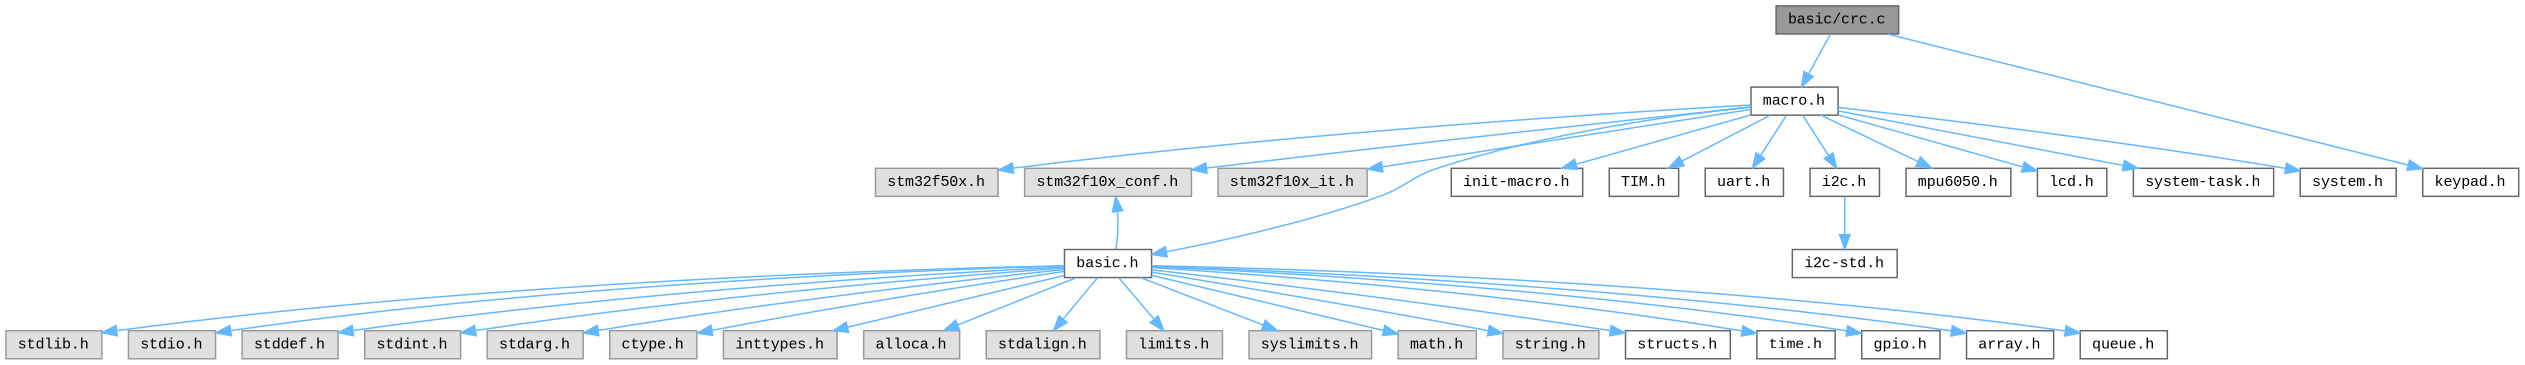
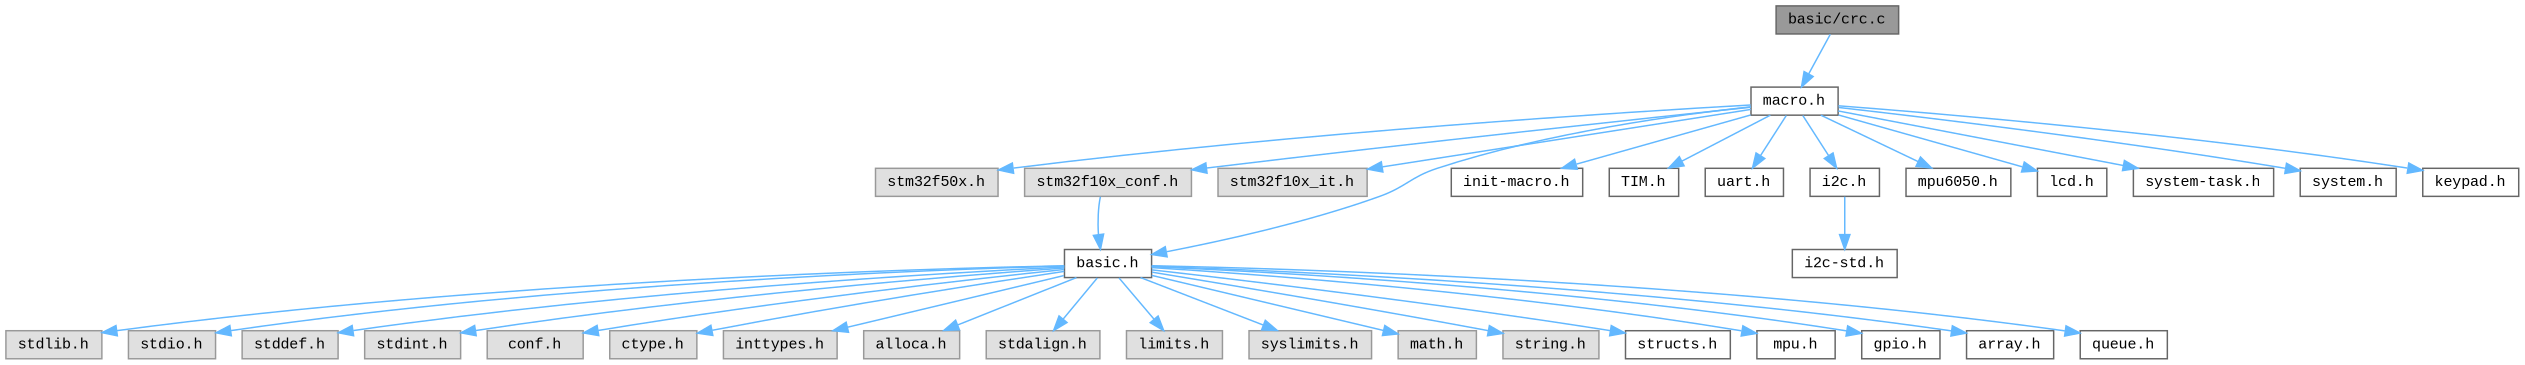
(2148, 100) -> (2123, 132)
(1118, 231) -> (1098, 216)
(535, 345) -> (535, 345)
(1796, 345) -> (1796, 345)
